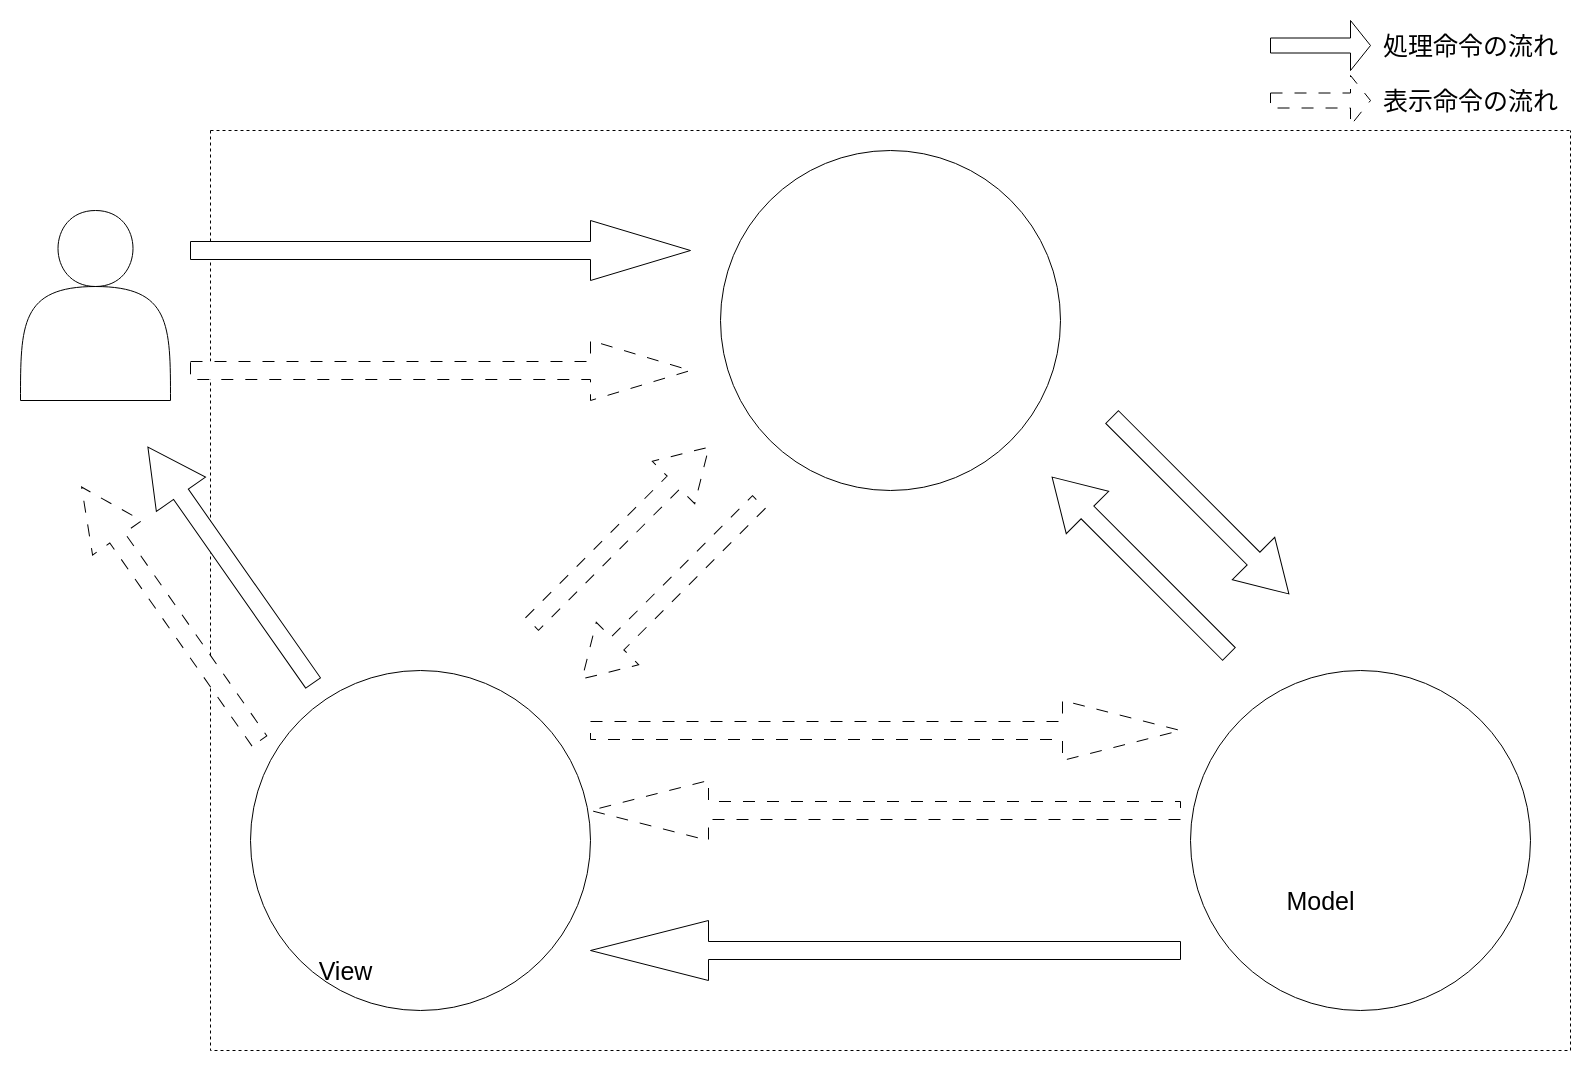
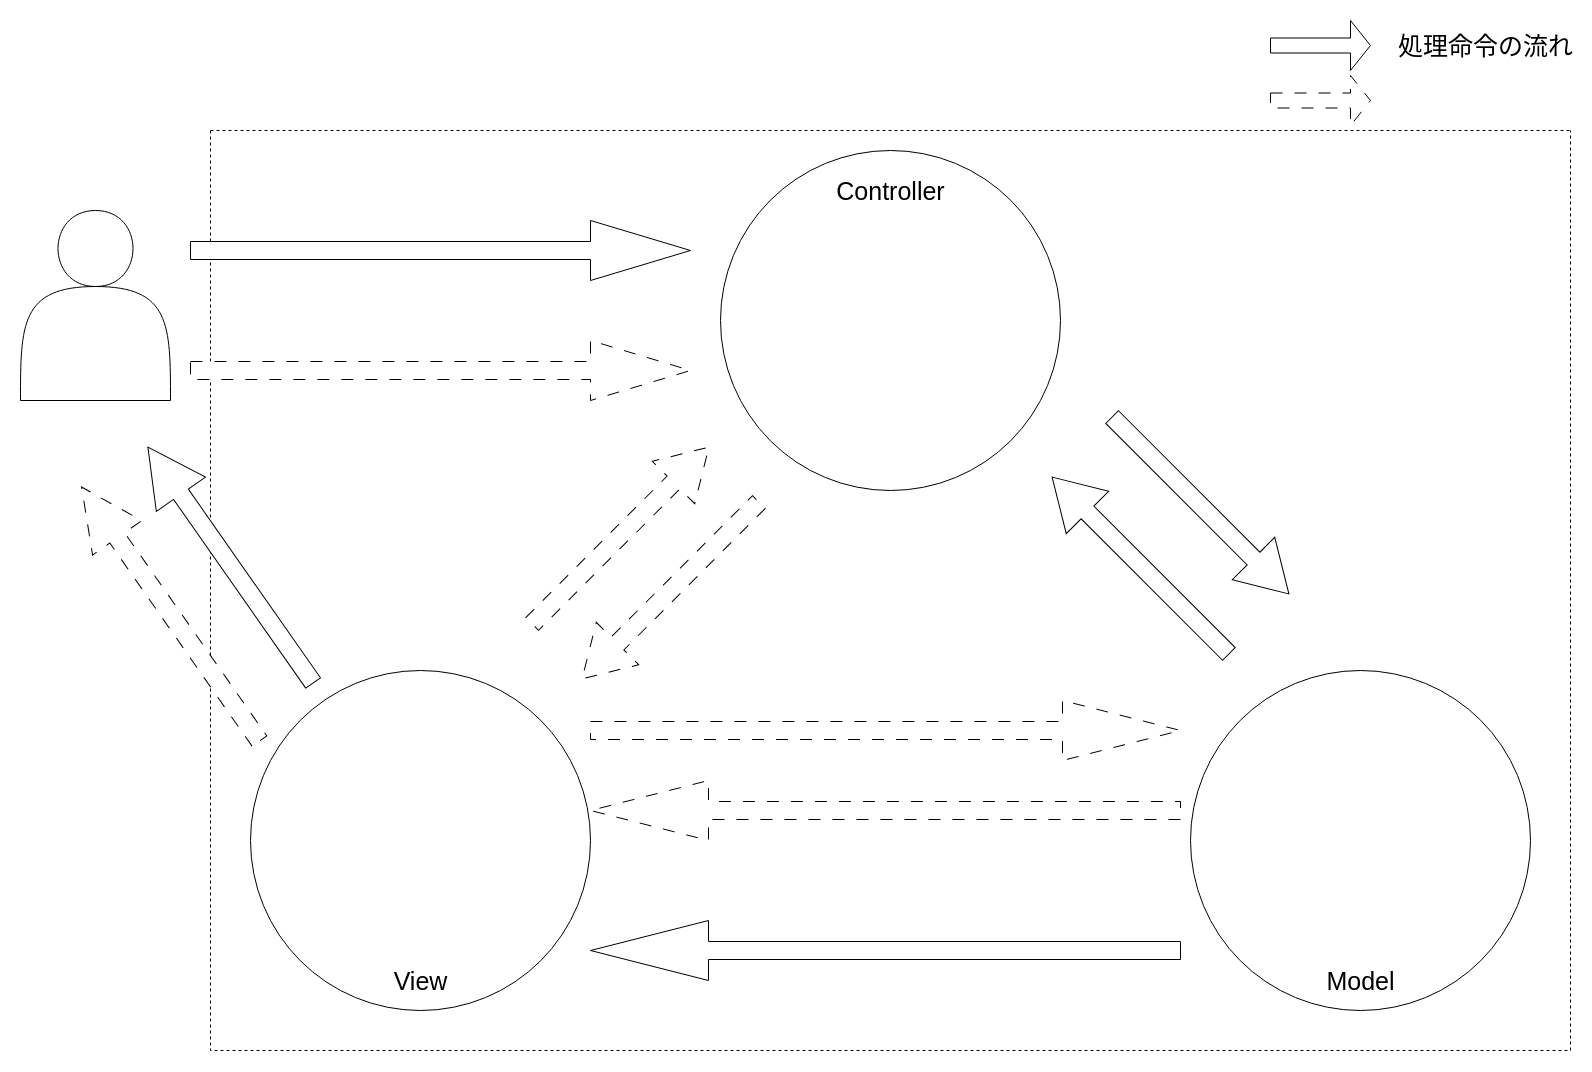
(1471, 46) -> (1486, 46)
(1471, 101) -> none
none -> (891, 191)
(1321, 901) -> (1361, 981)
(346, 971) -> (421, 981)
